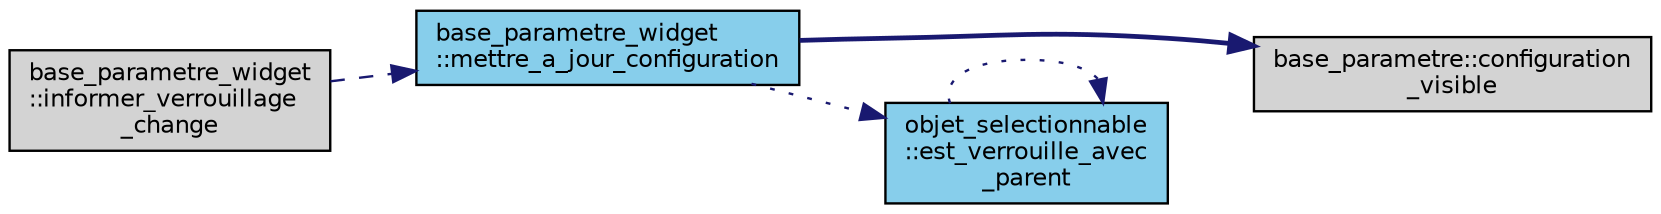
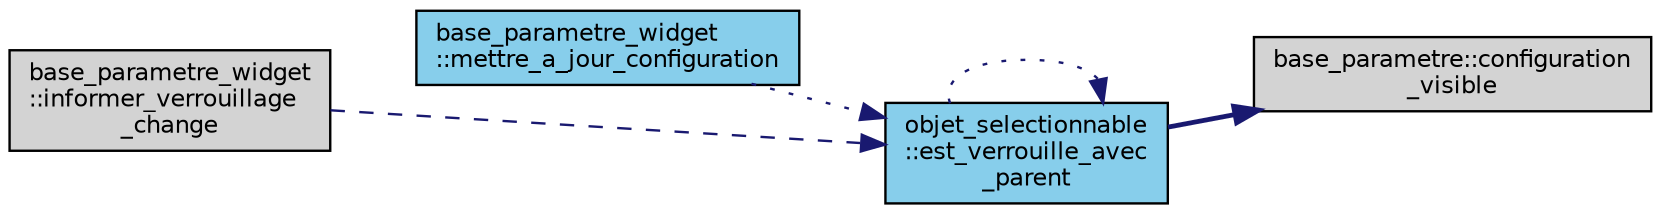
(1015, 35) -> (1202, 121)
(361, 78) -> (595, 127)
